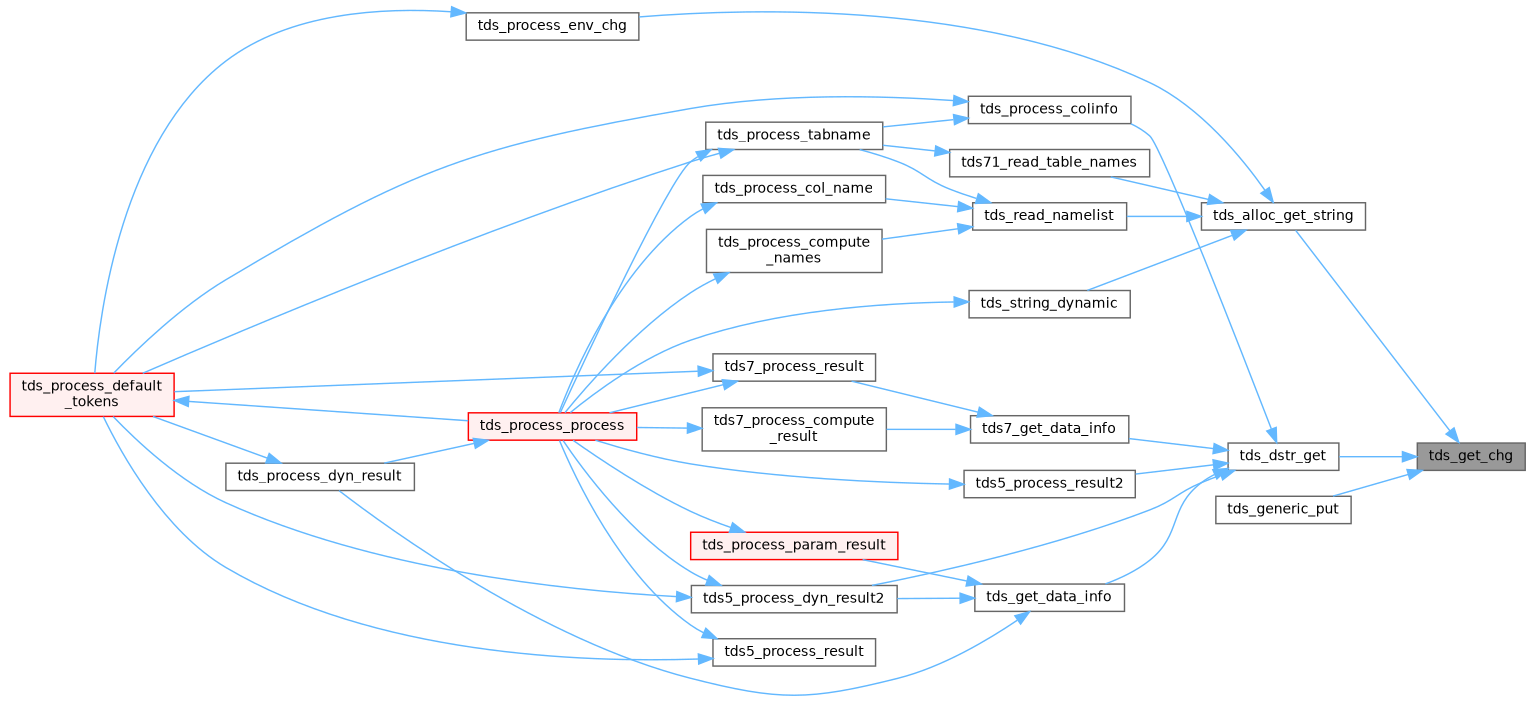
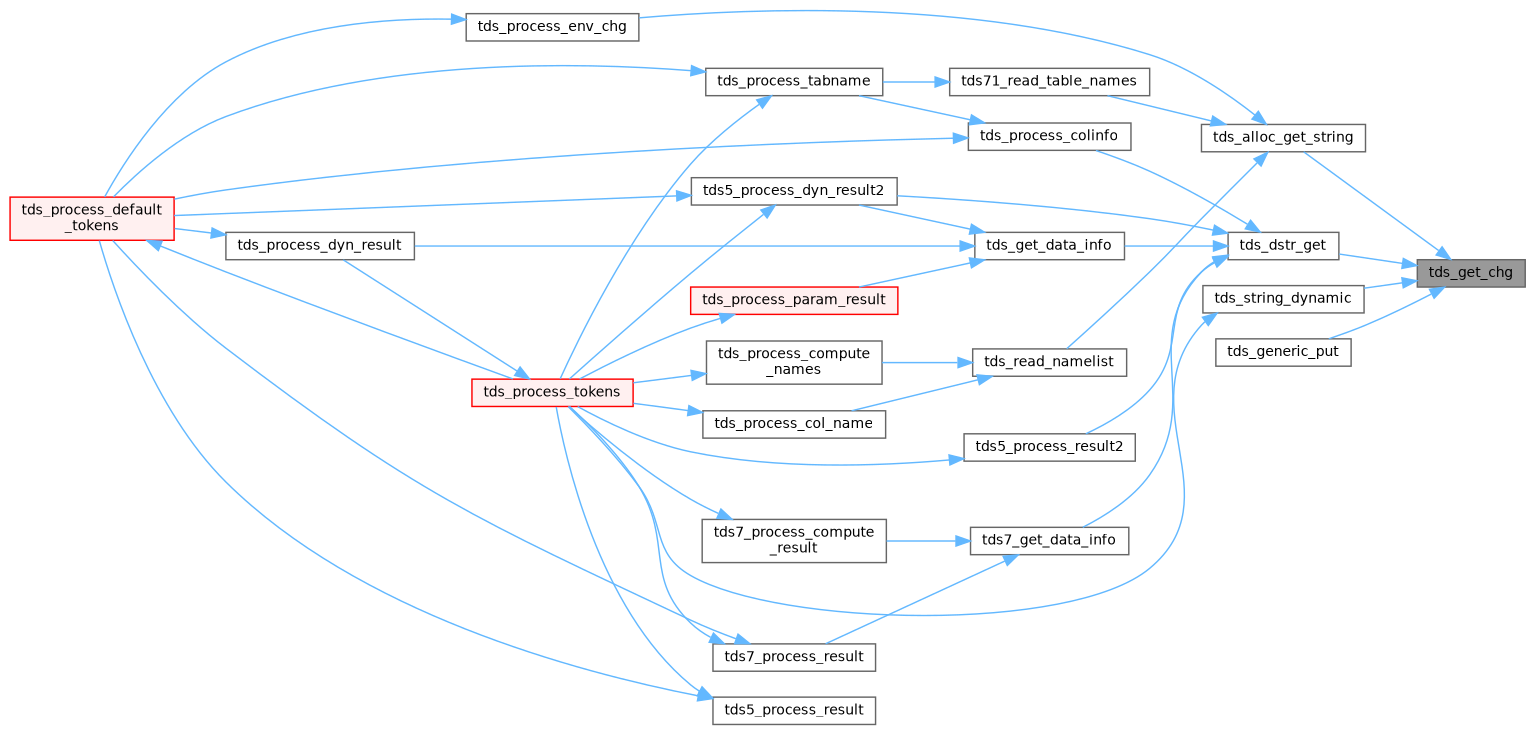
(919, 172) -> none
(1160, 263) -> (1383, 285)
(553, 427) -> (553, 393)
